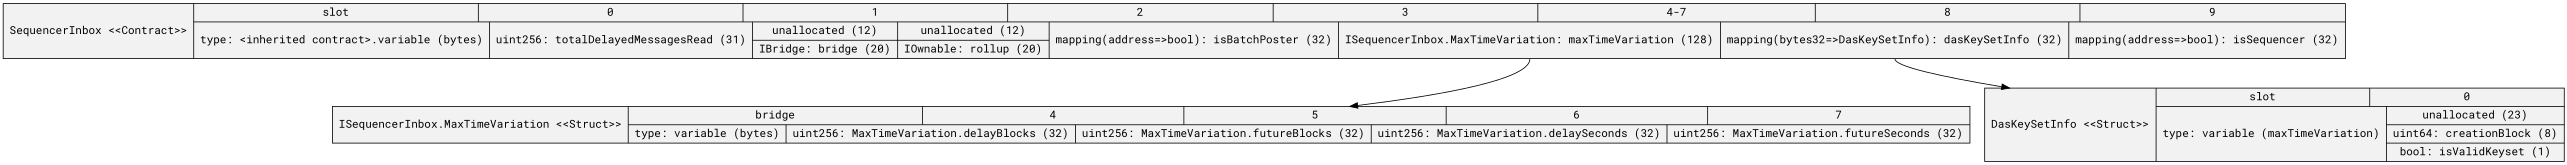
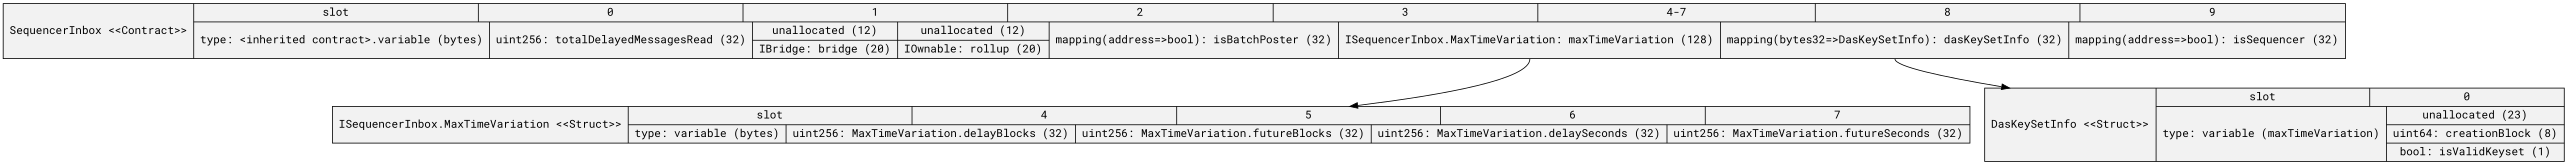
(621, 40) -> (621, 40)
(775, 115) -> (770, 115)
